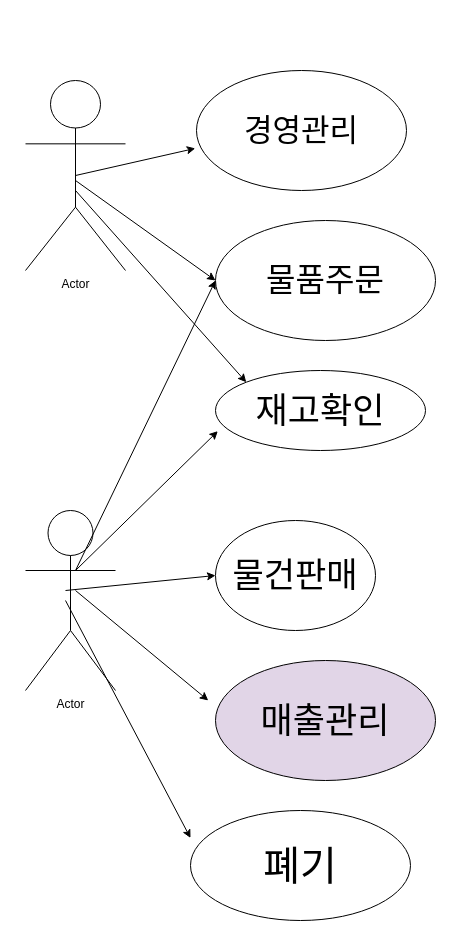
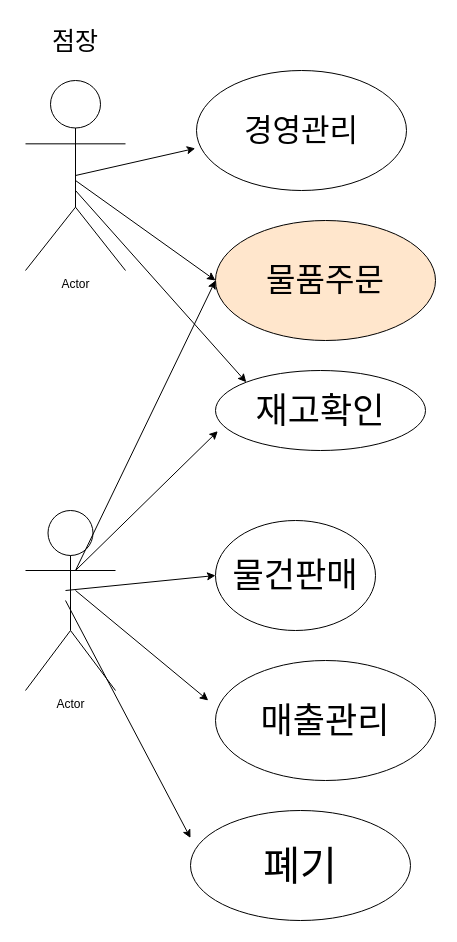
none -> (76, 41)
(326, 281) -> (326, 281)
(326, 721) -> (326, 721)
